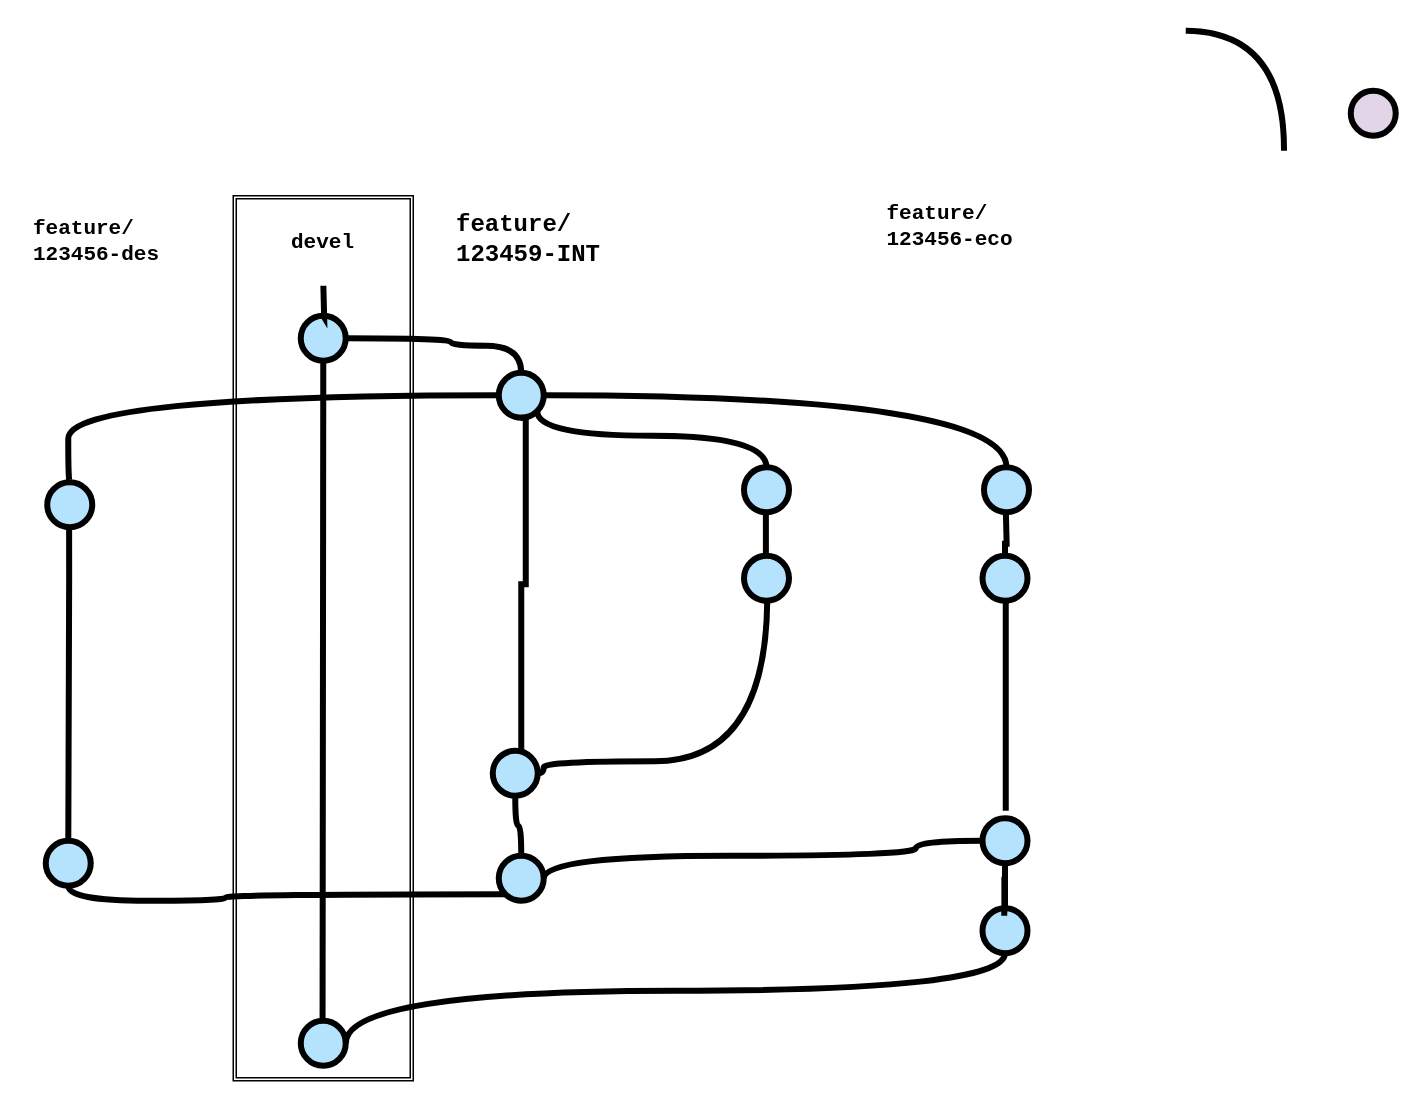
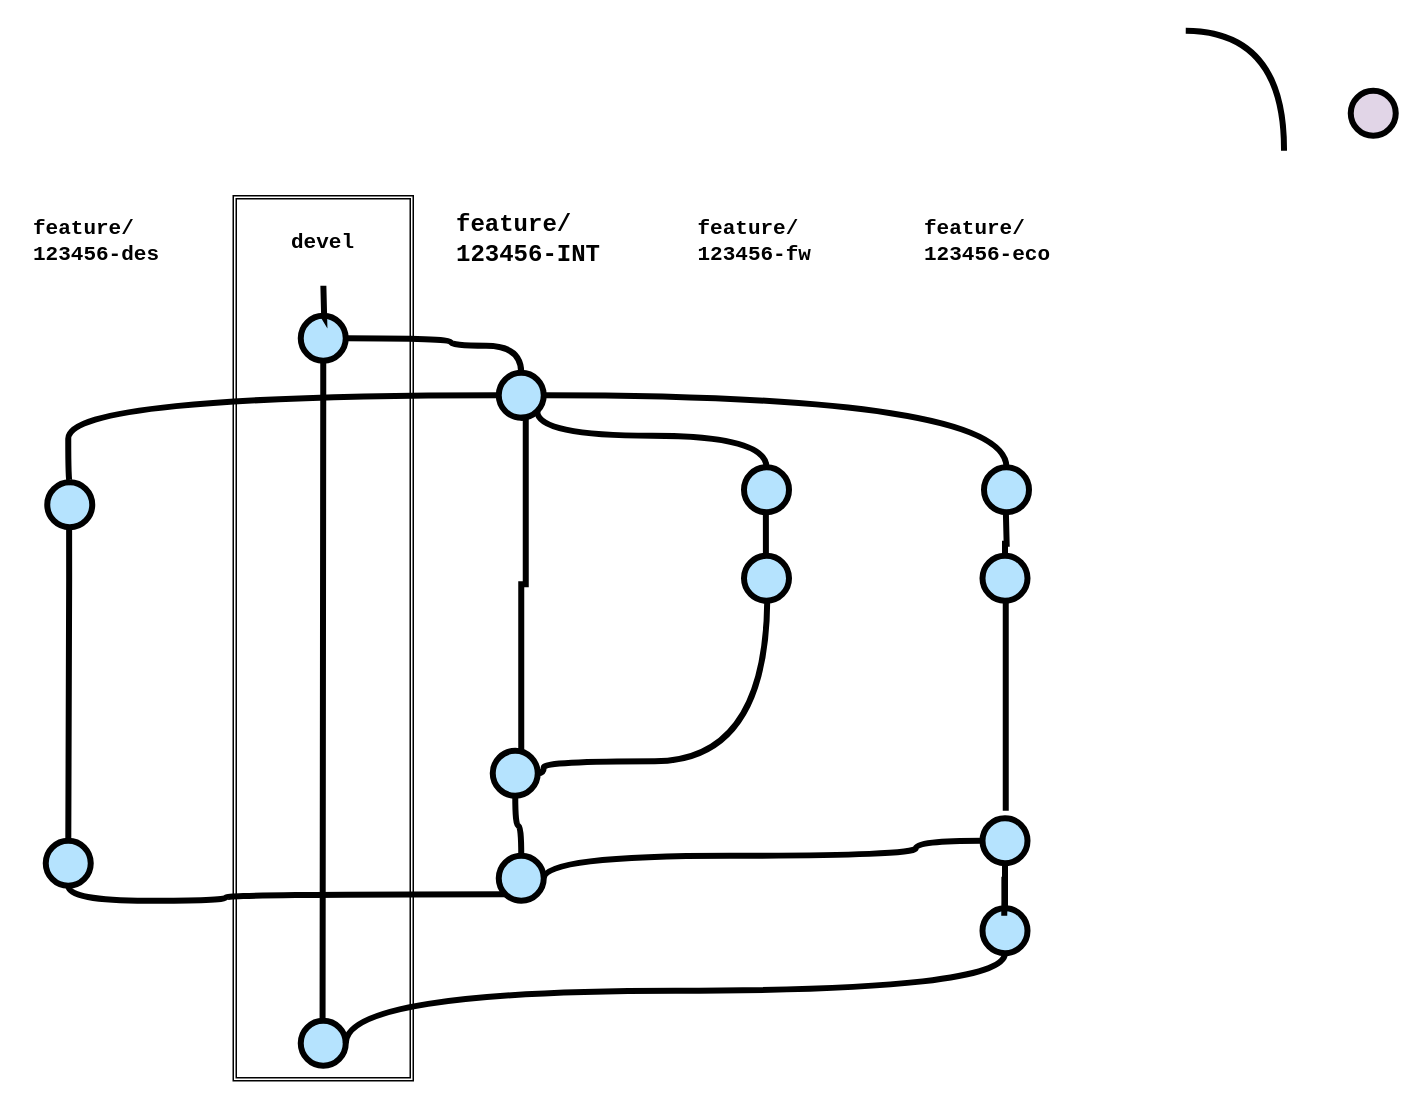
(968, 226) -> (1005, 241)
(516, 241) -> (516, 241)
none -> (756, 241)
